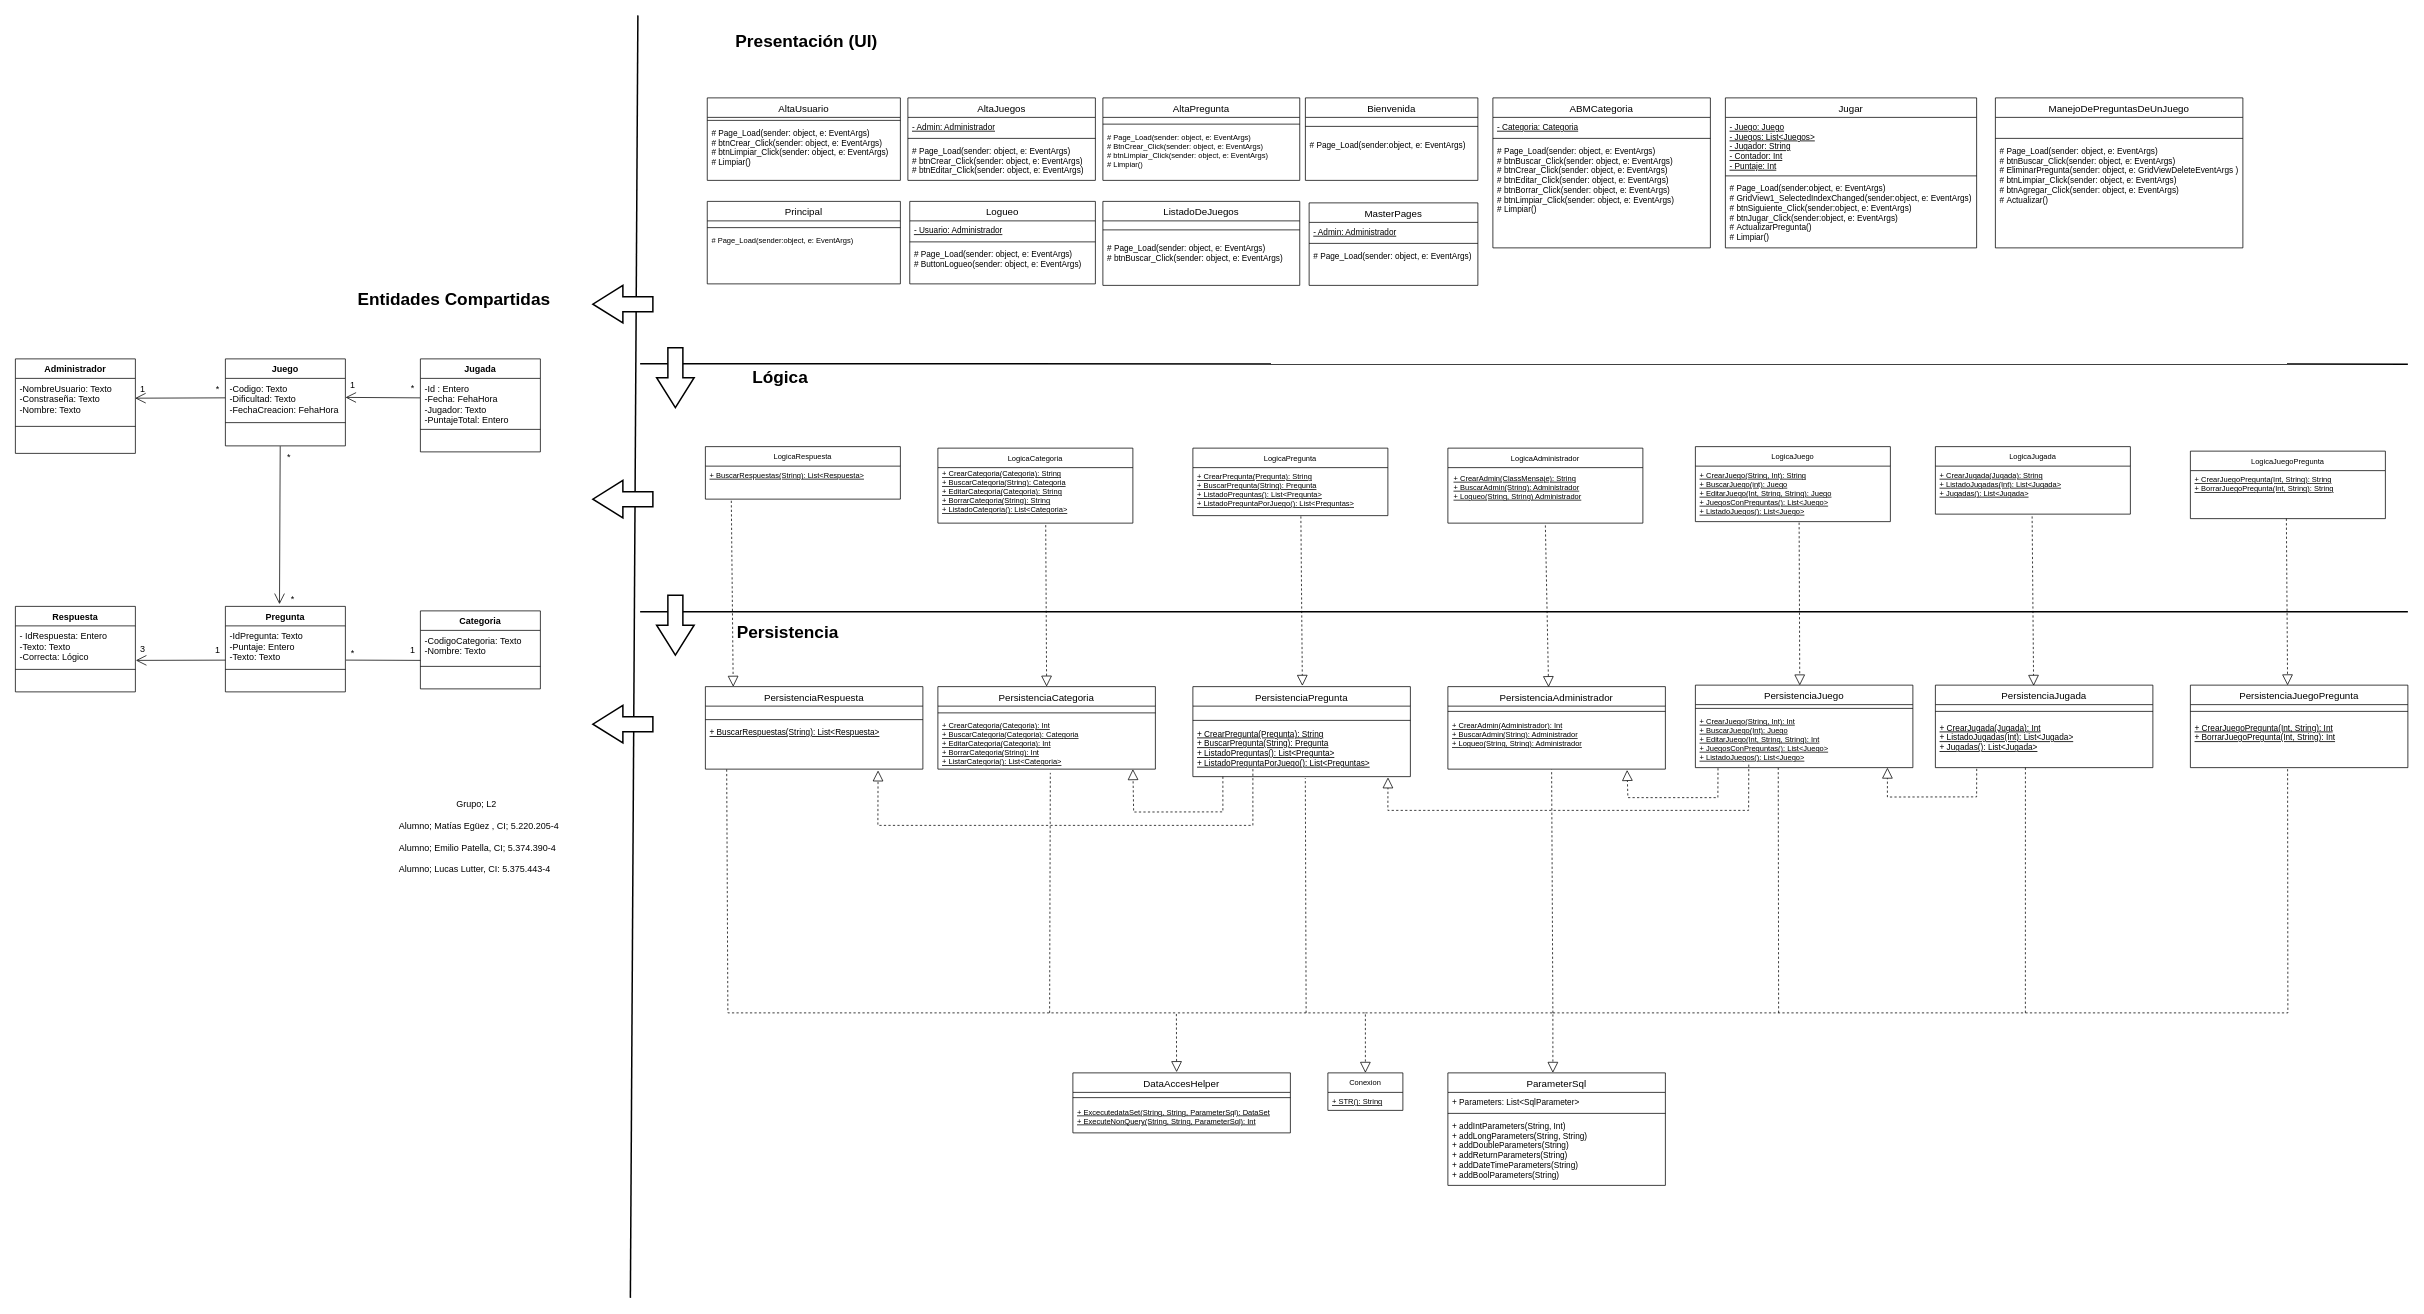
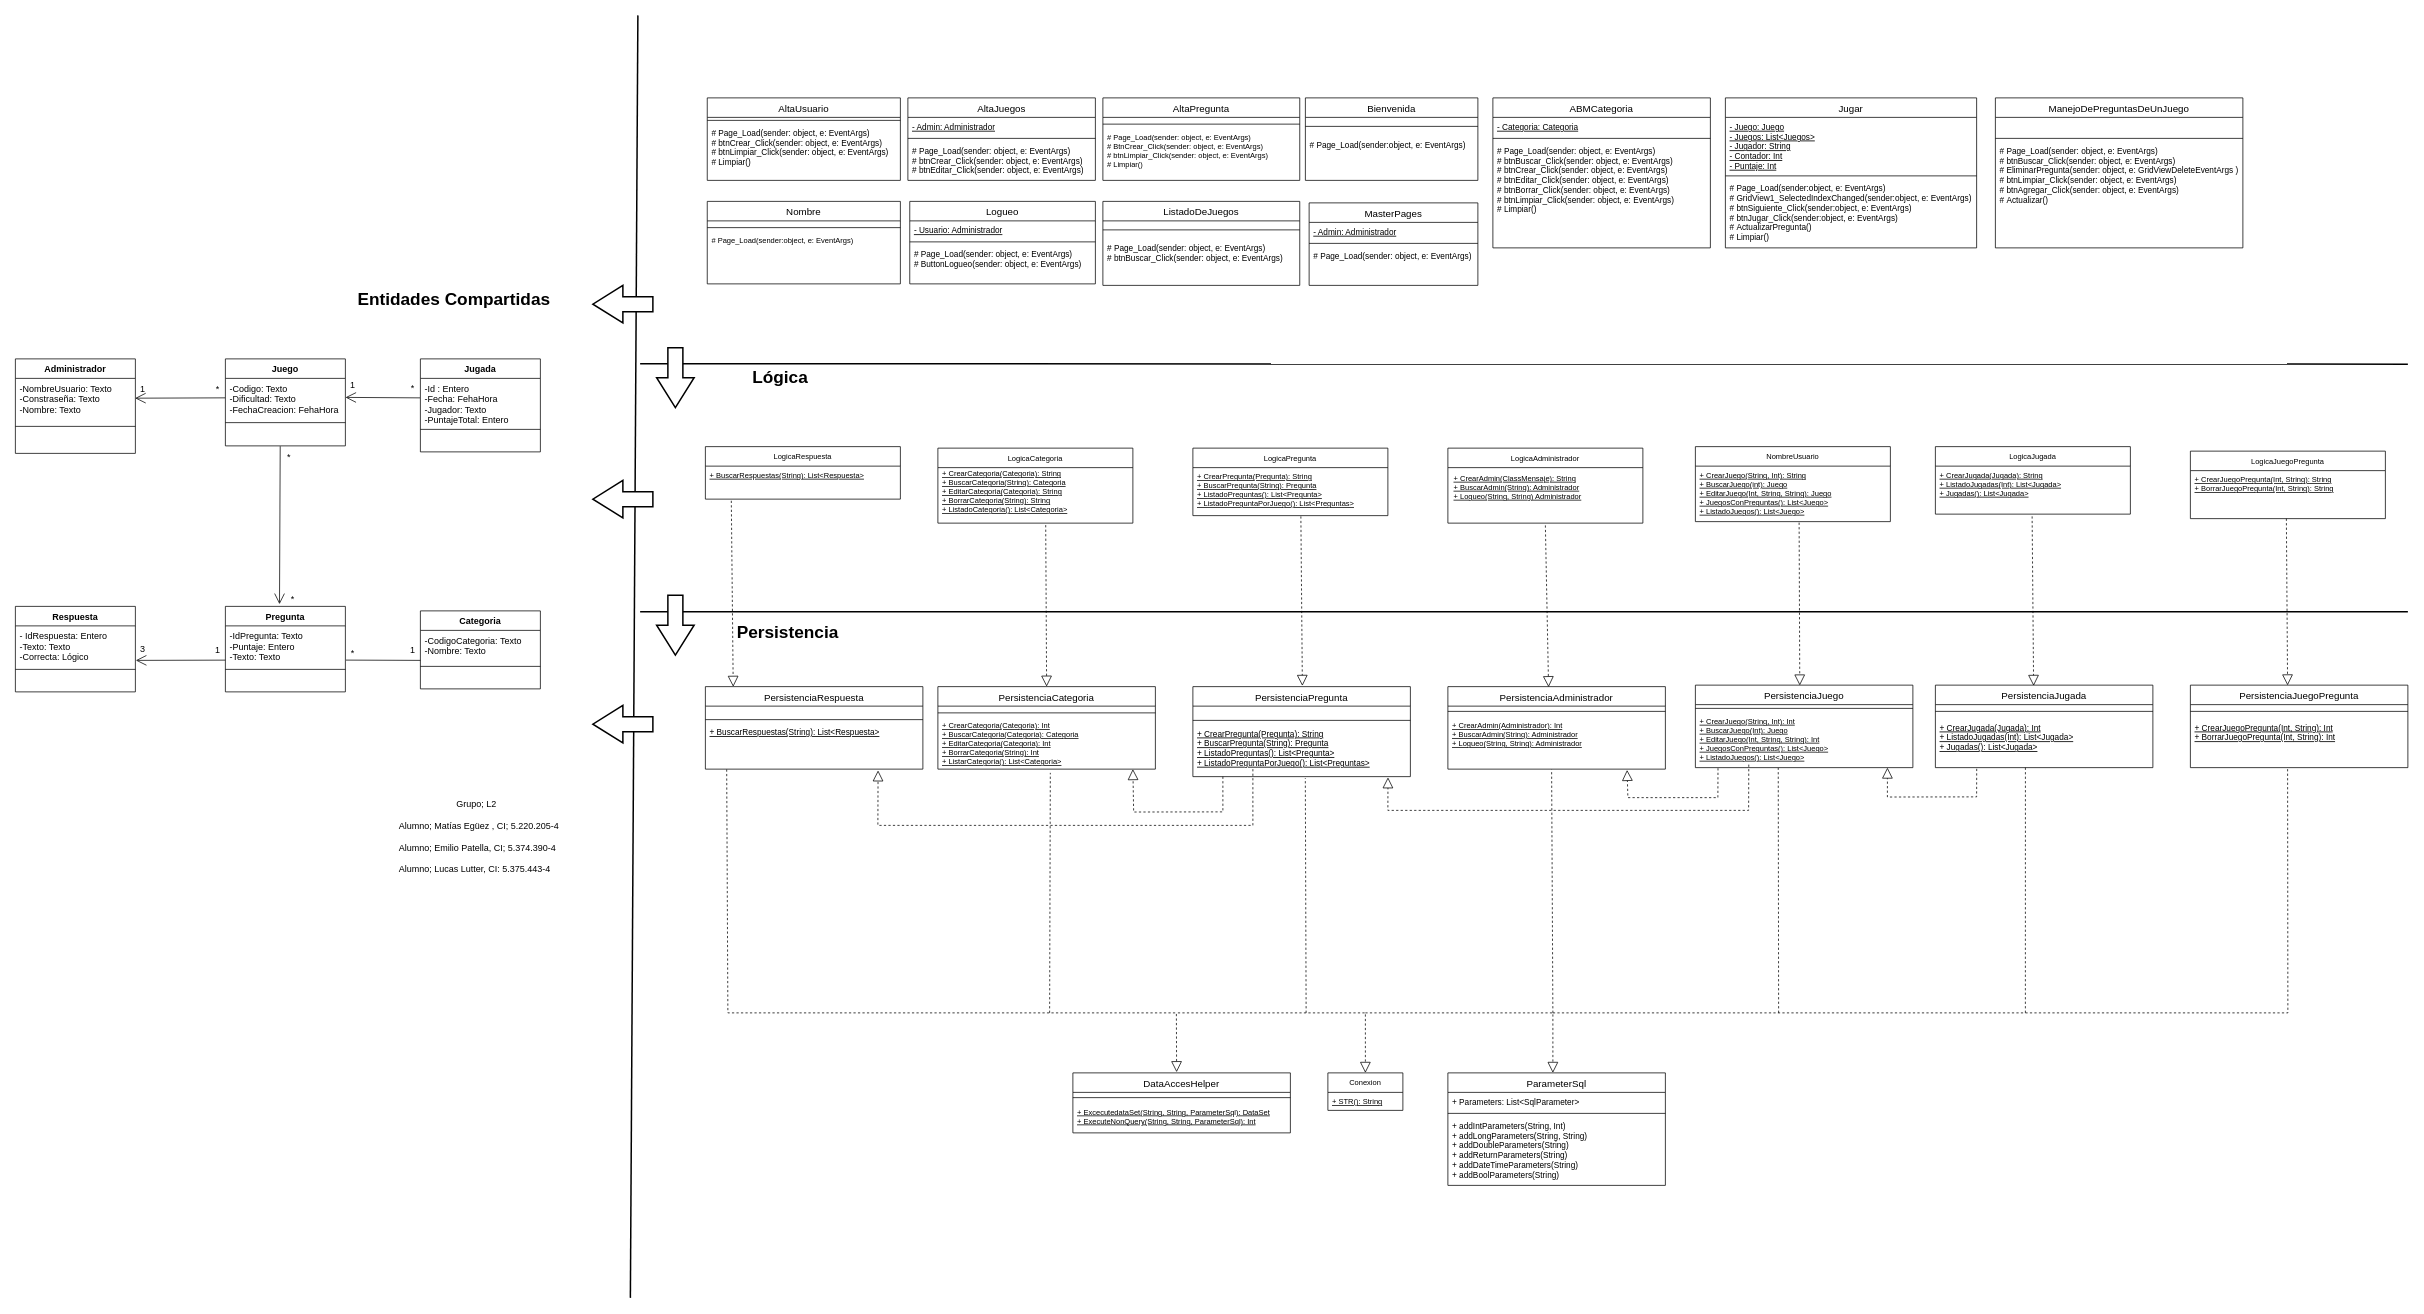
(807, 42) -> none
(803, 212) -> (803, 212)
(1793, 457) -> (1793, 457)
